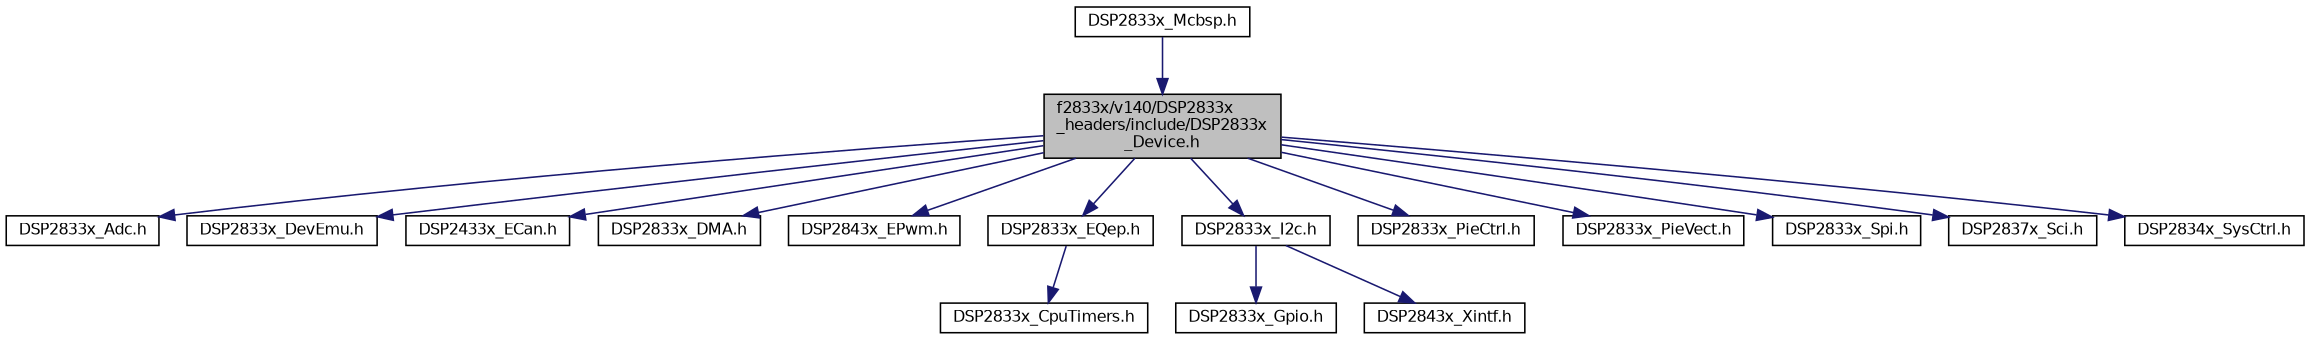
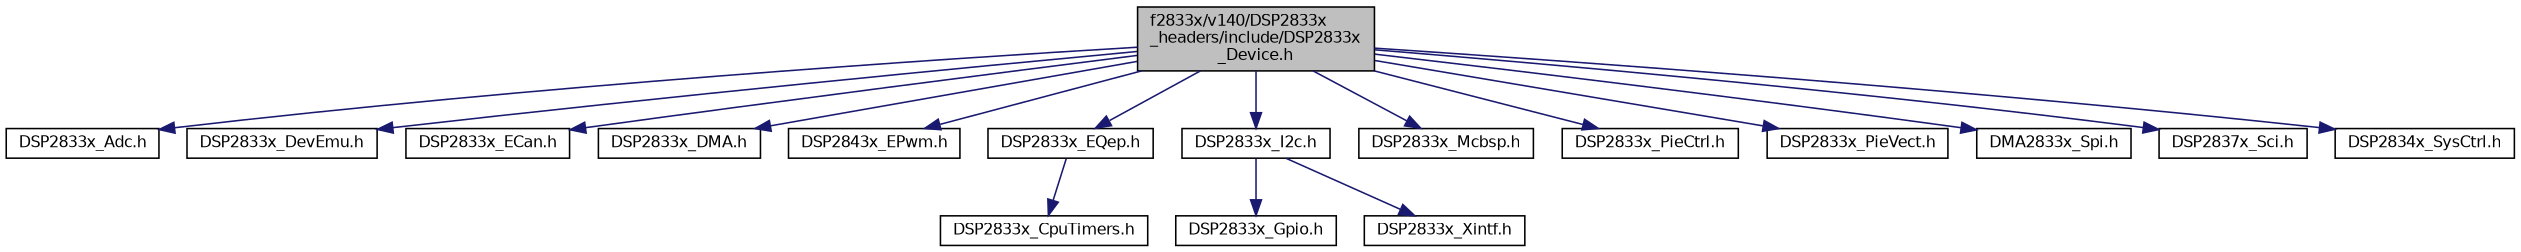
(1163, 58) -> (1360, 96)
(488, 231) -> (488, 143)
(1847, 231) -> (2054, 143)
(1445, 318) -> (1445, 231)
